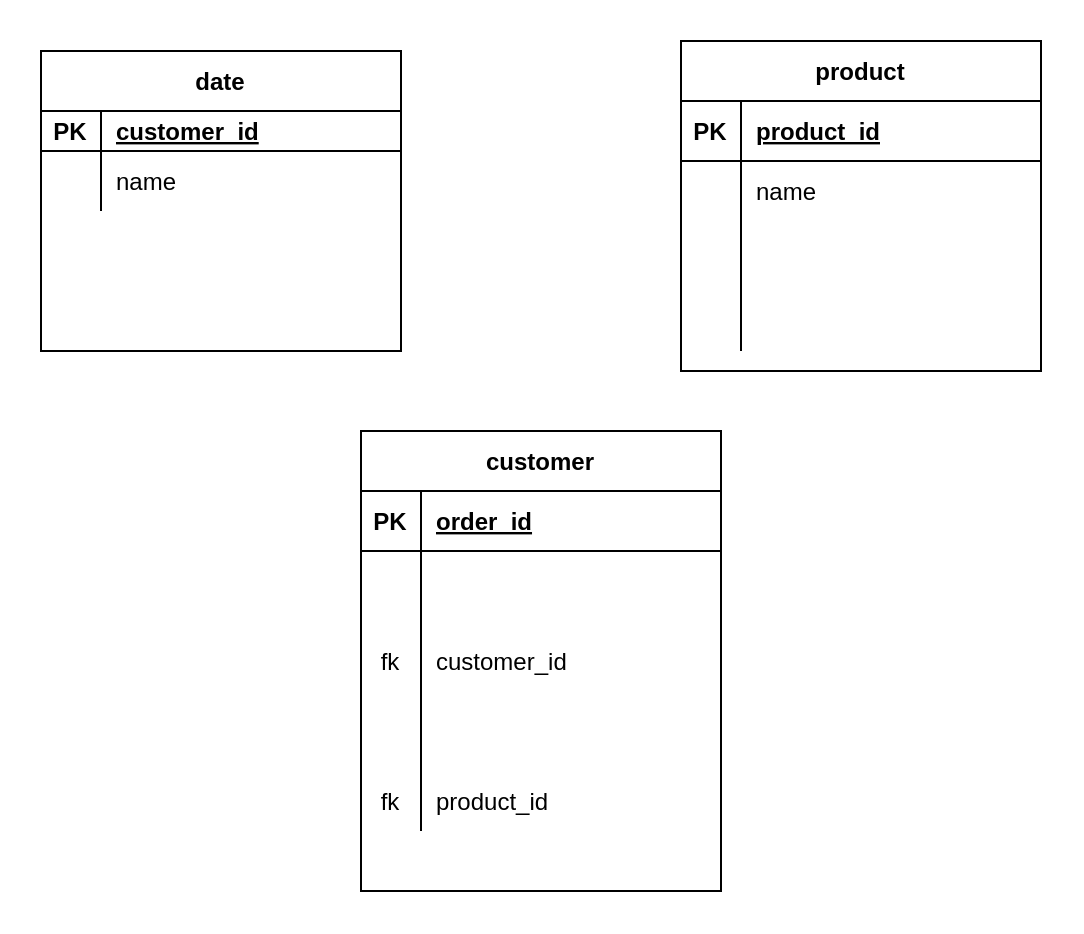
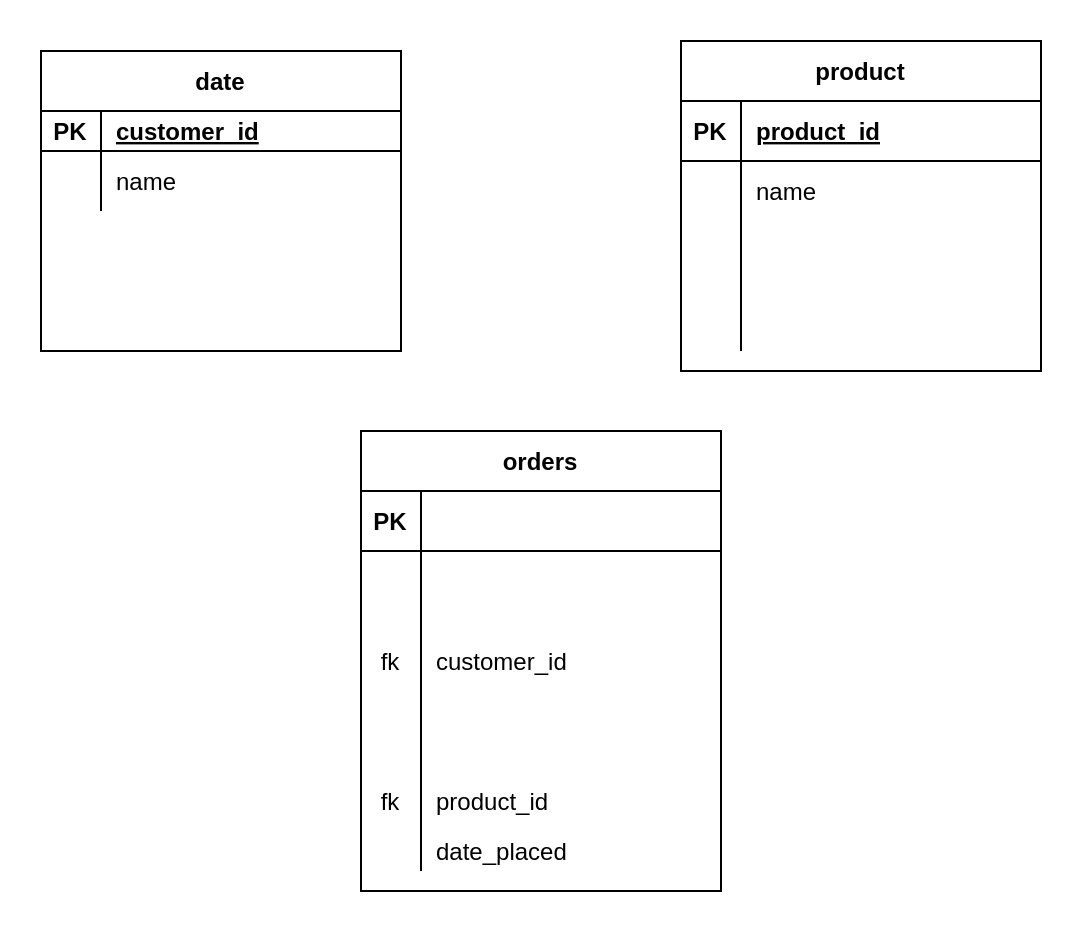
(540, 462) -> (540, 462)
(571, 521) -> none
none -> (571, 851)
